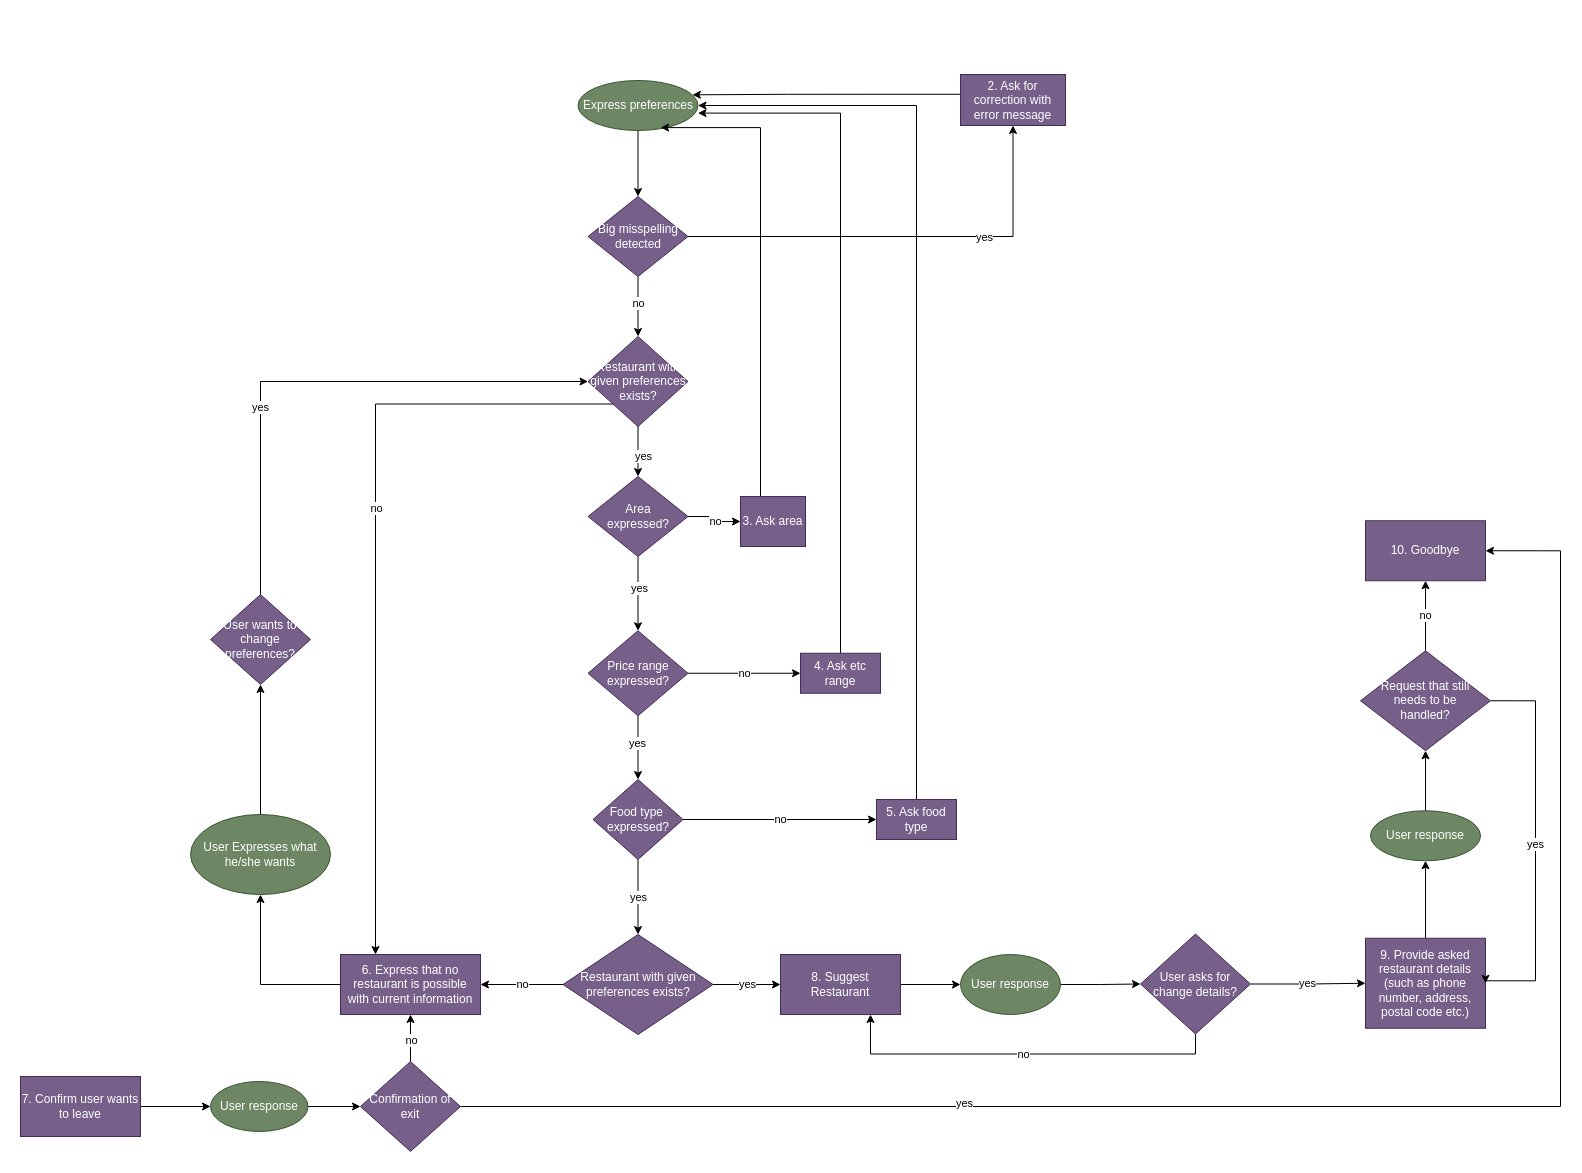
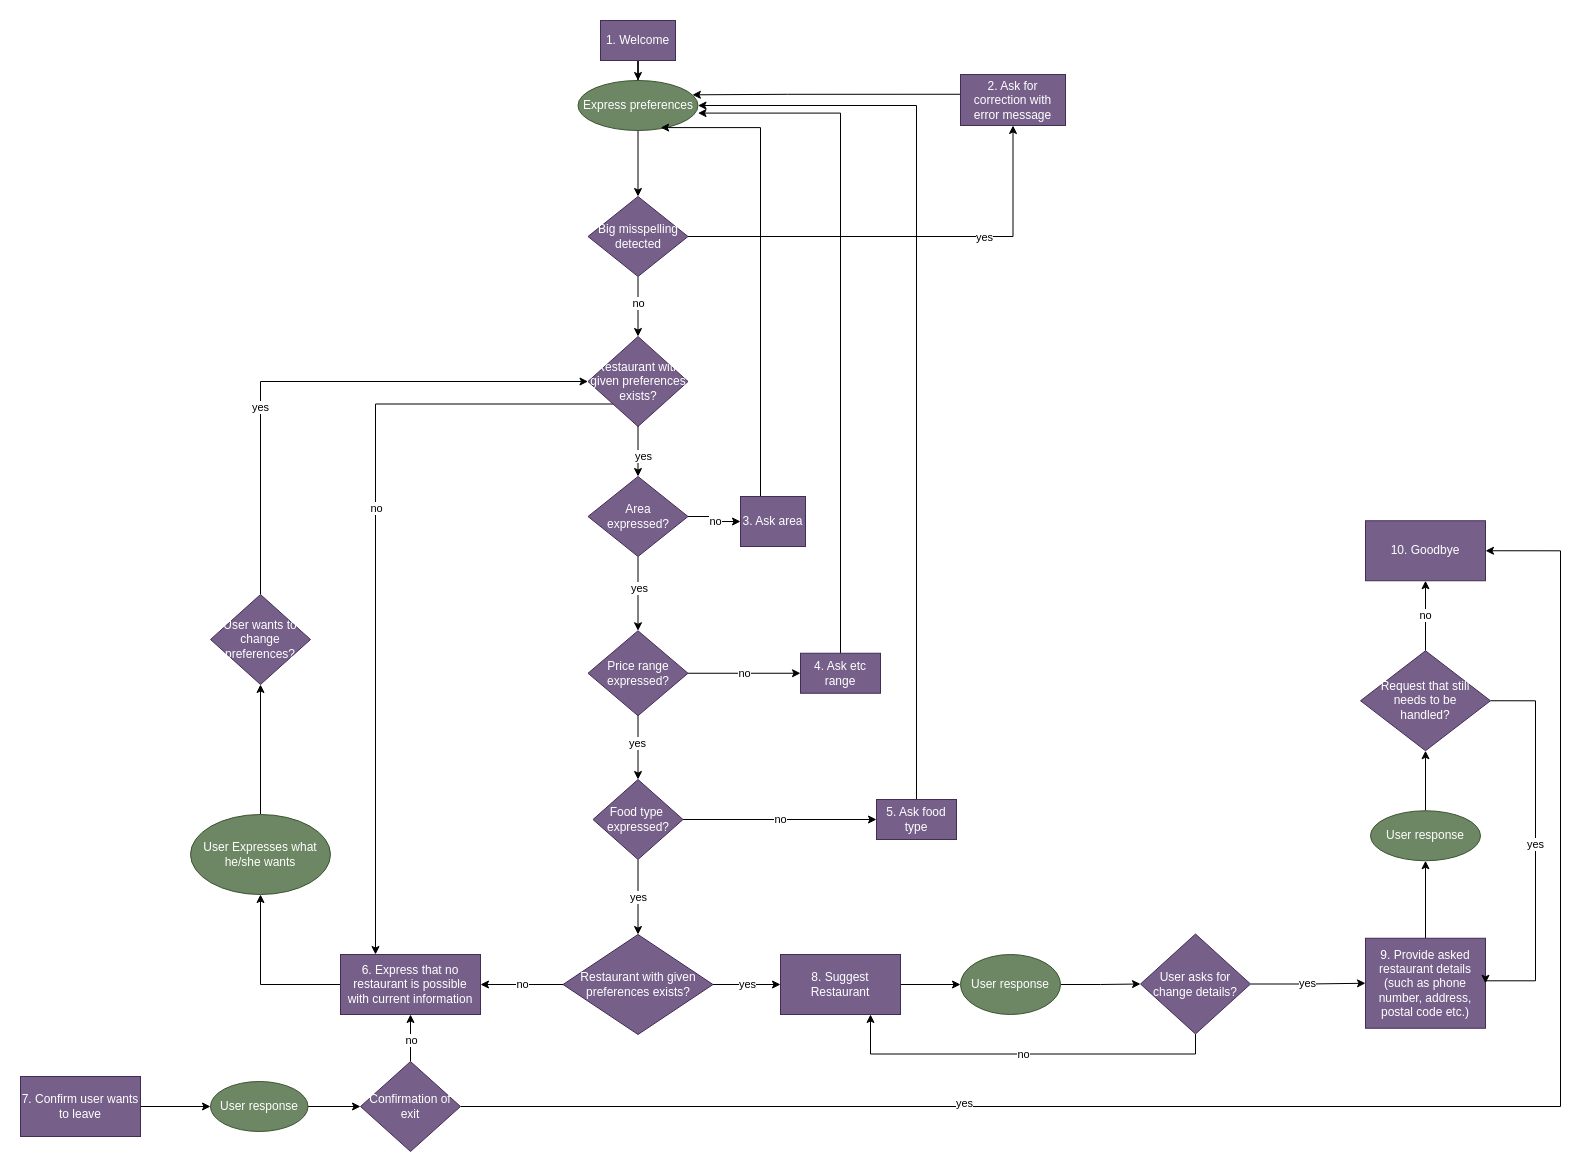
none -> (638, 41)
none -> (638, 75)
